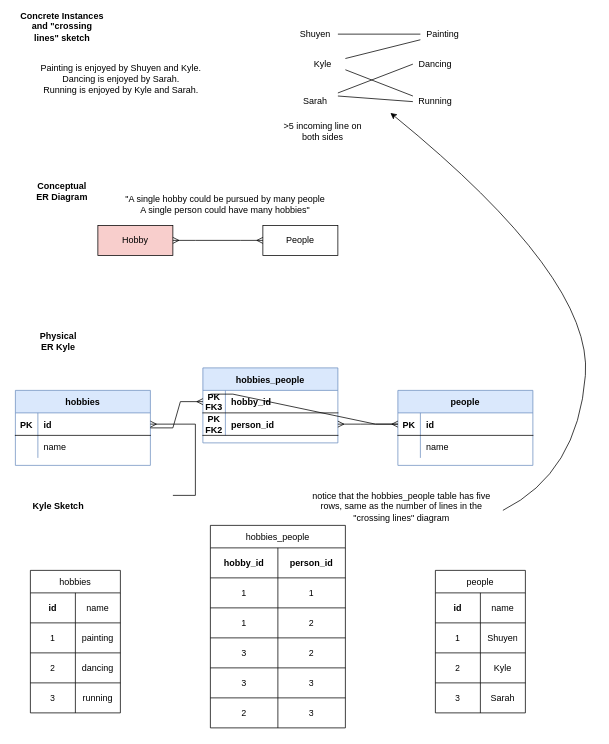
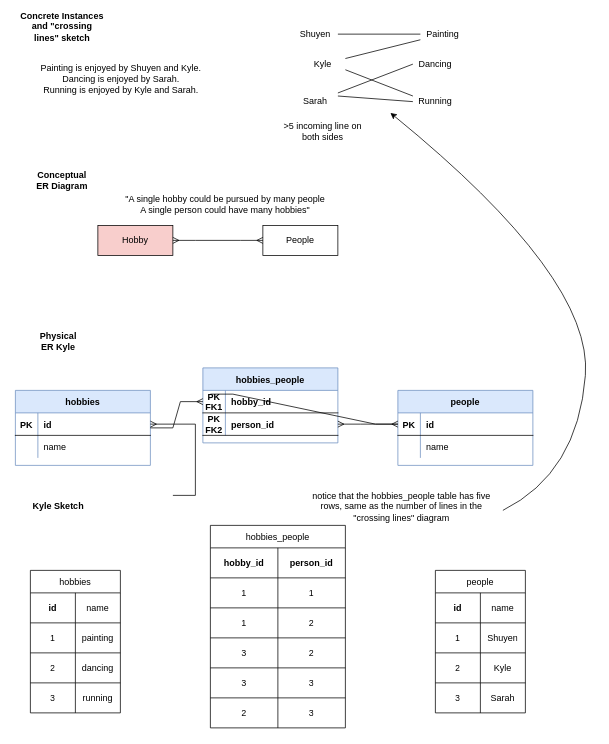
(62, 192) -> (62, 180)
(214, 397) -> (214, 397)
